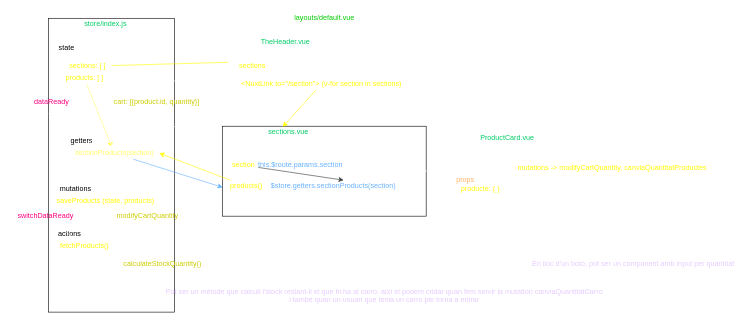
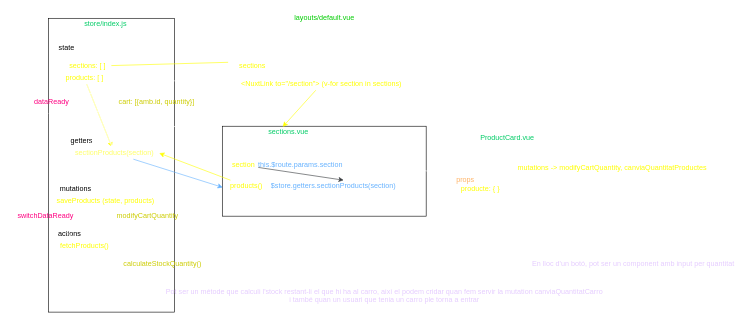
(285, 42) -> none
(157, 102) -> (157, 102)
